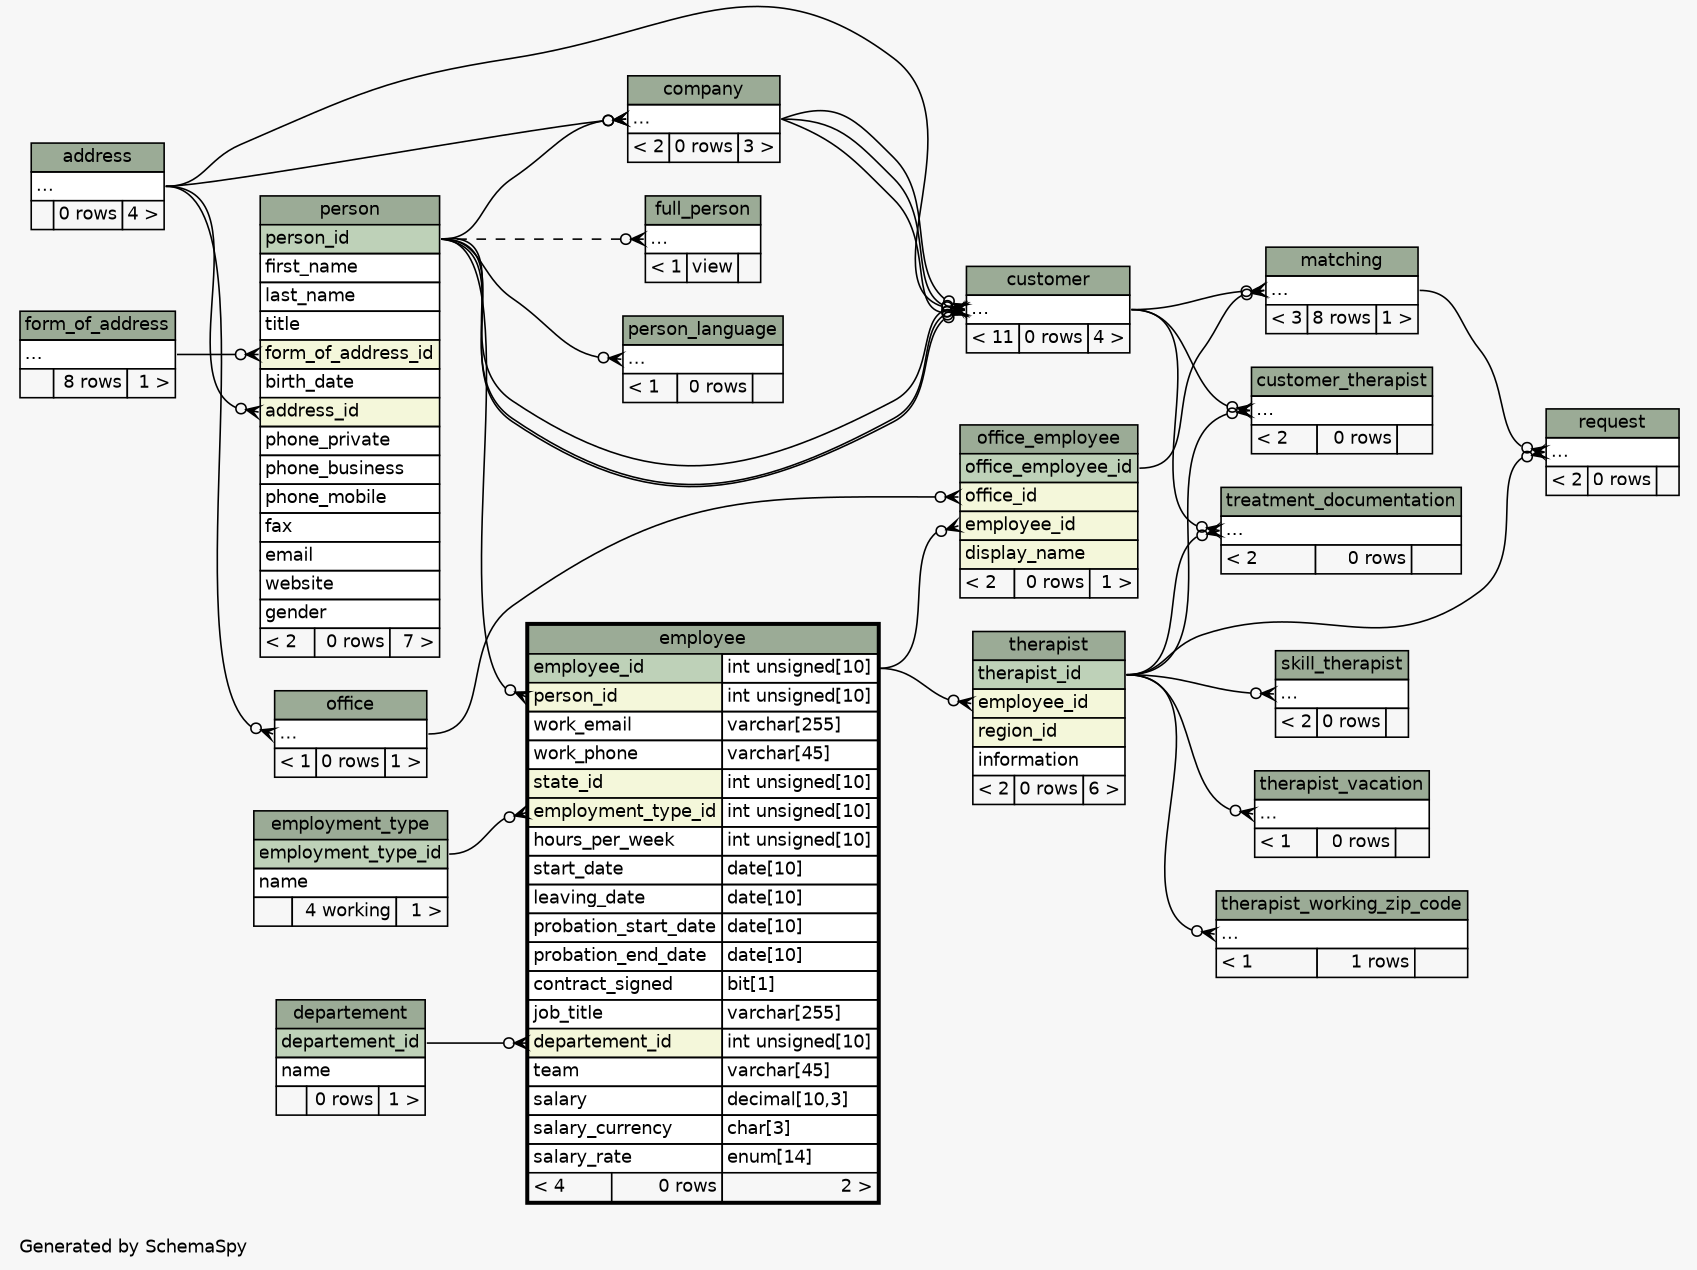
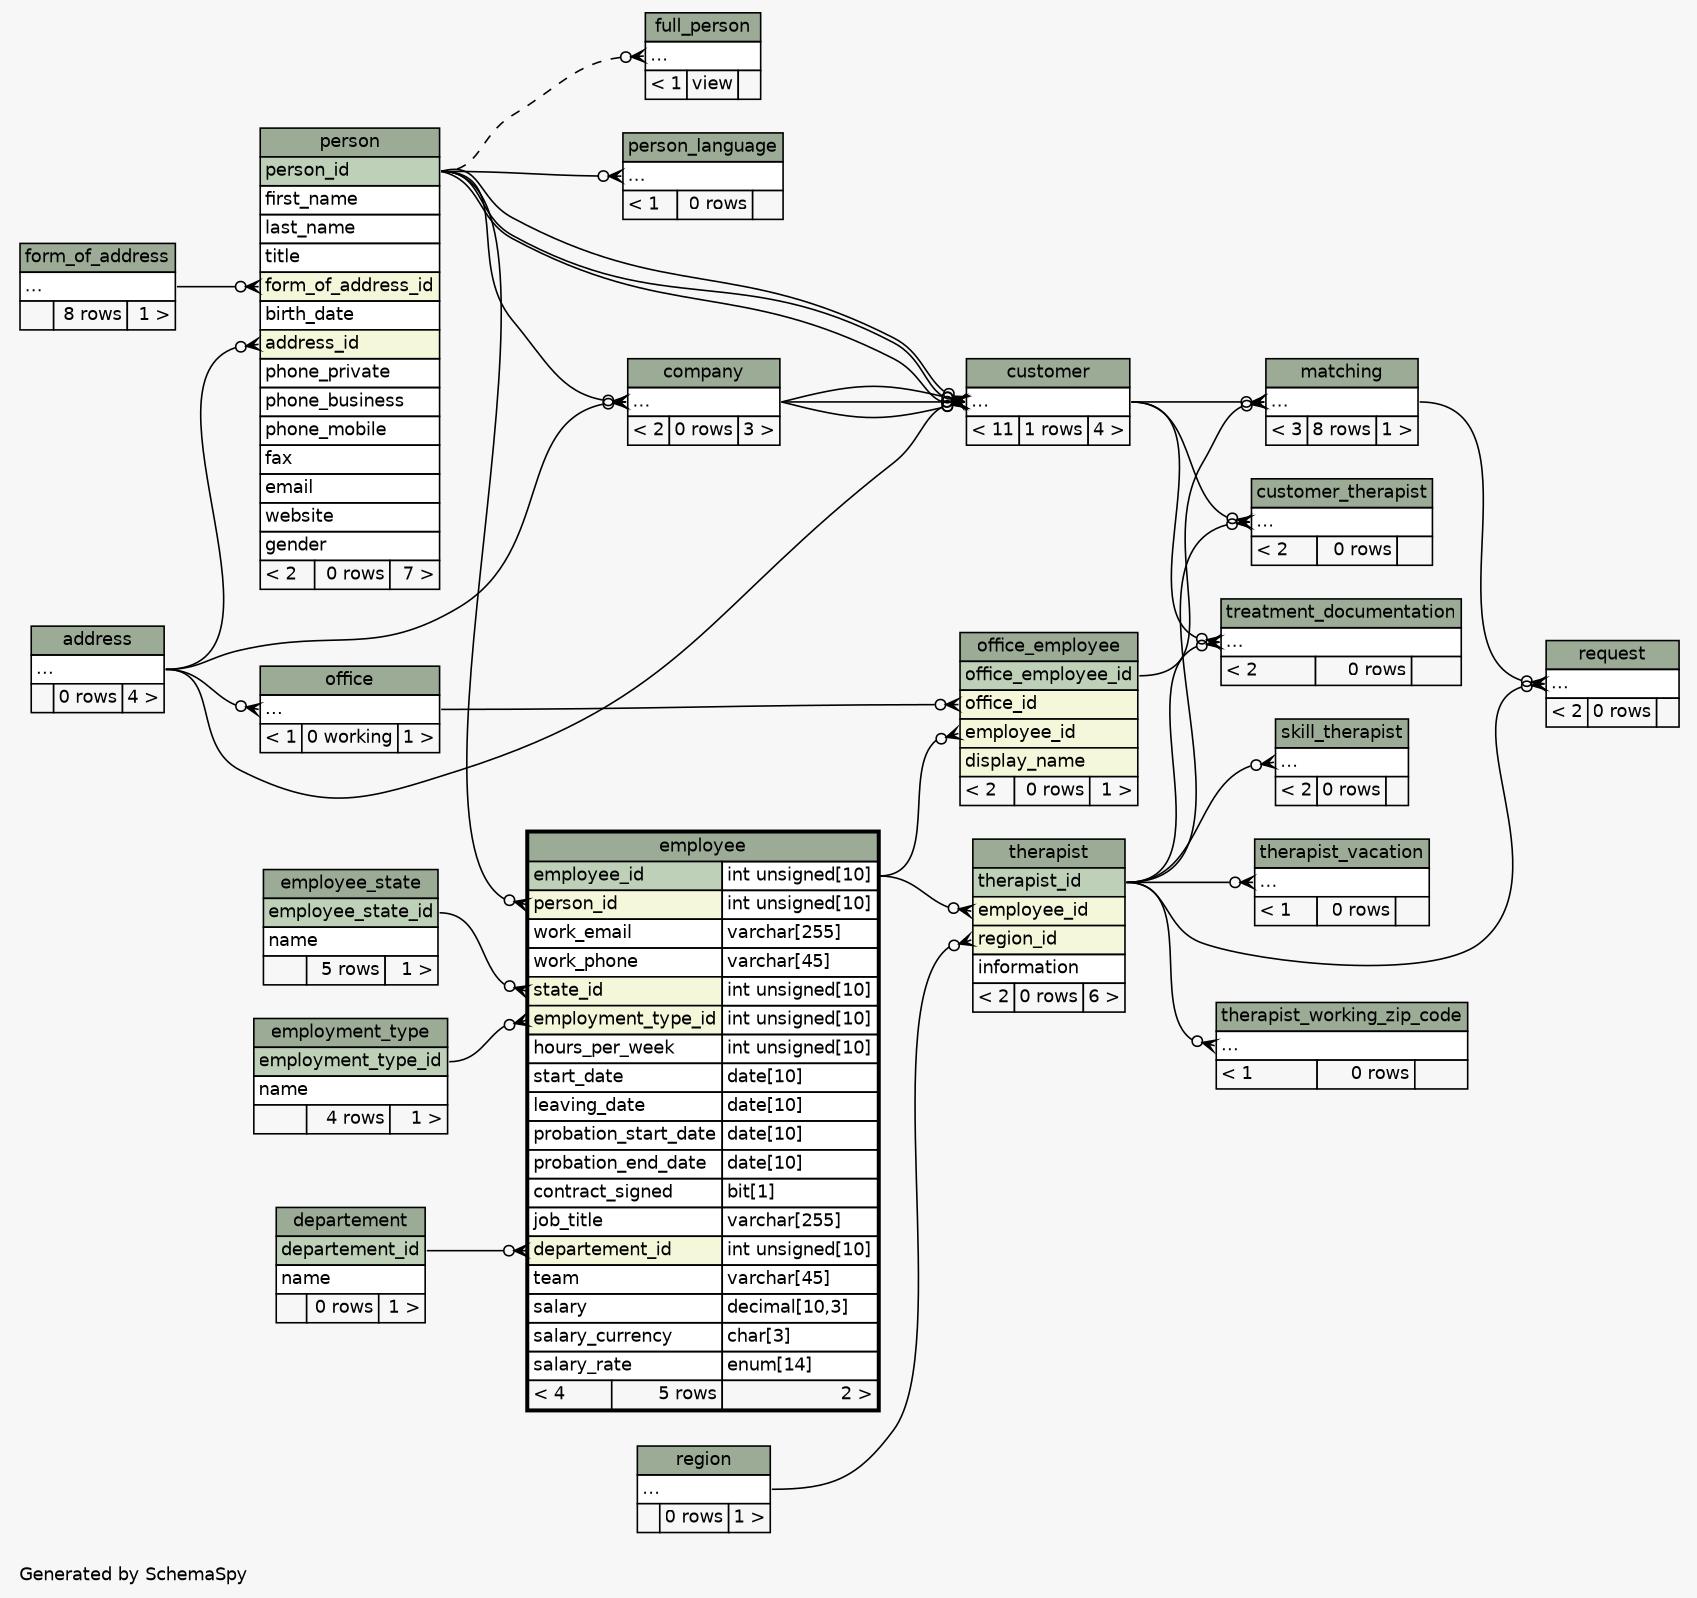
(1054, 338) -> (1054, 430)
(351, 762) -> (350, 737)
(348, 911) -> (356, 1119)
none -> (350, 927)
(1380, 962) -> (1380, 1074)
(688, 1186) -> (688, 1394)
none -> (703, 1489)
